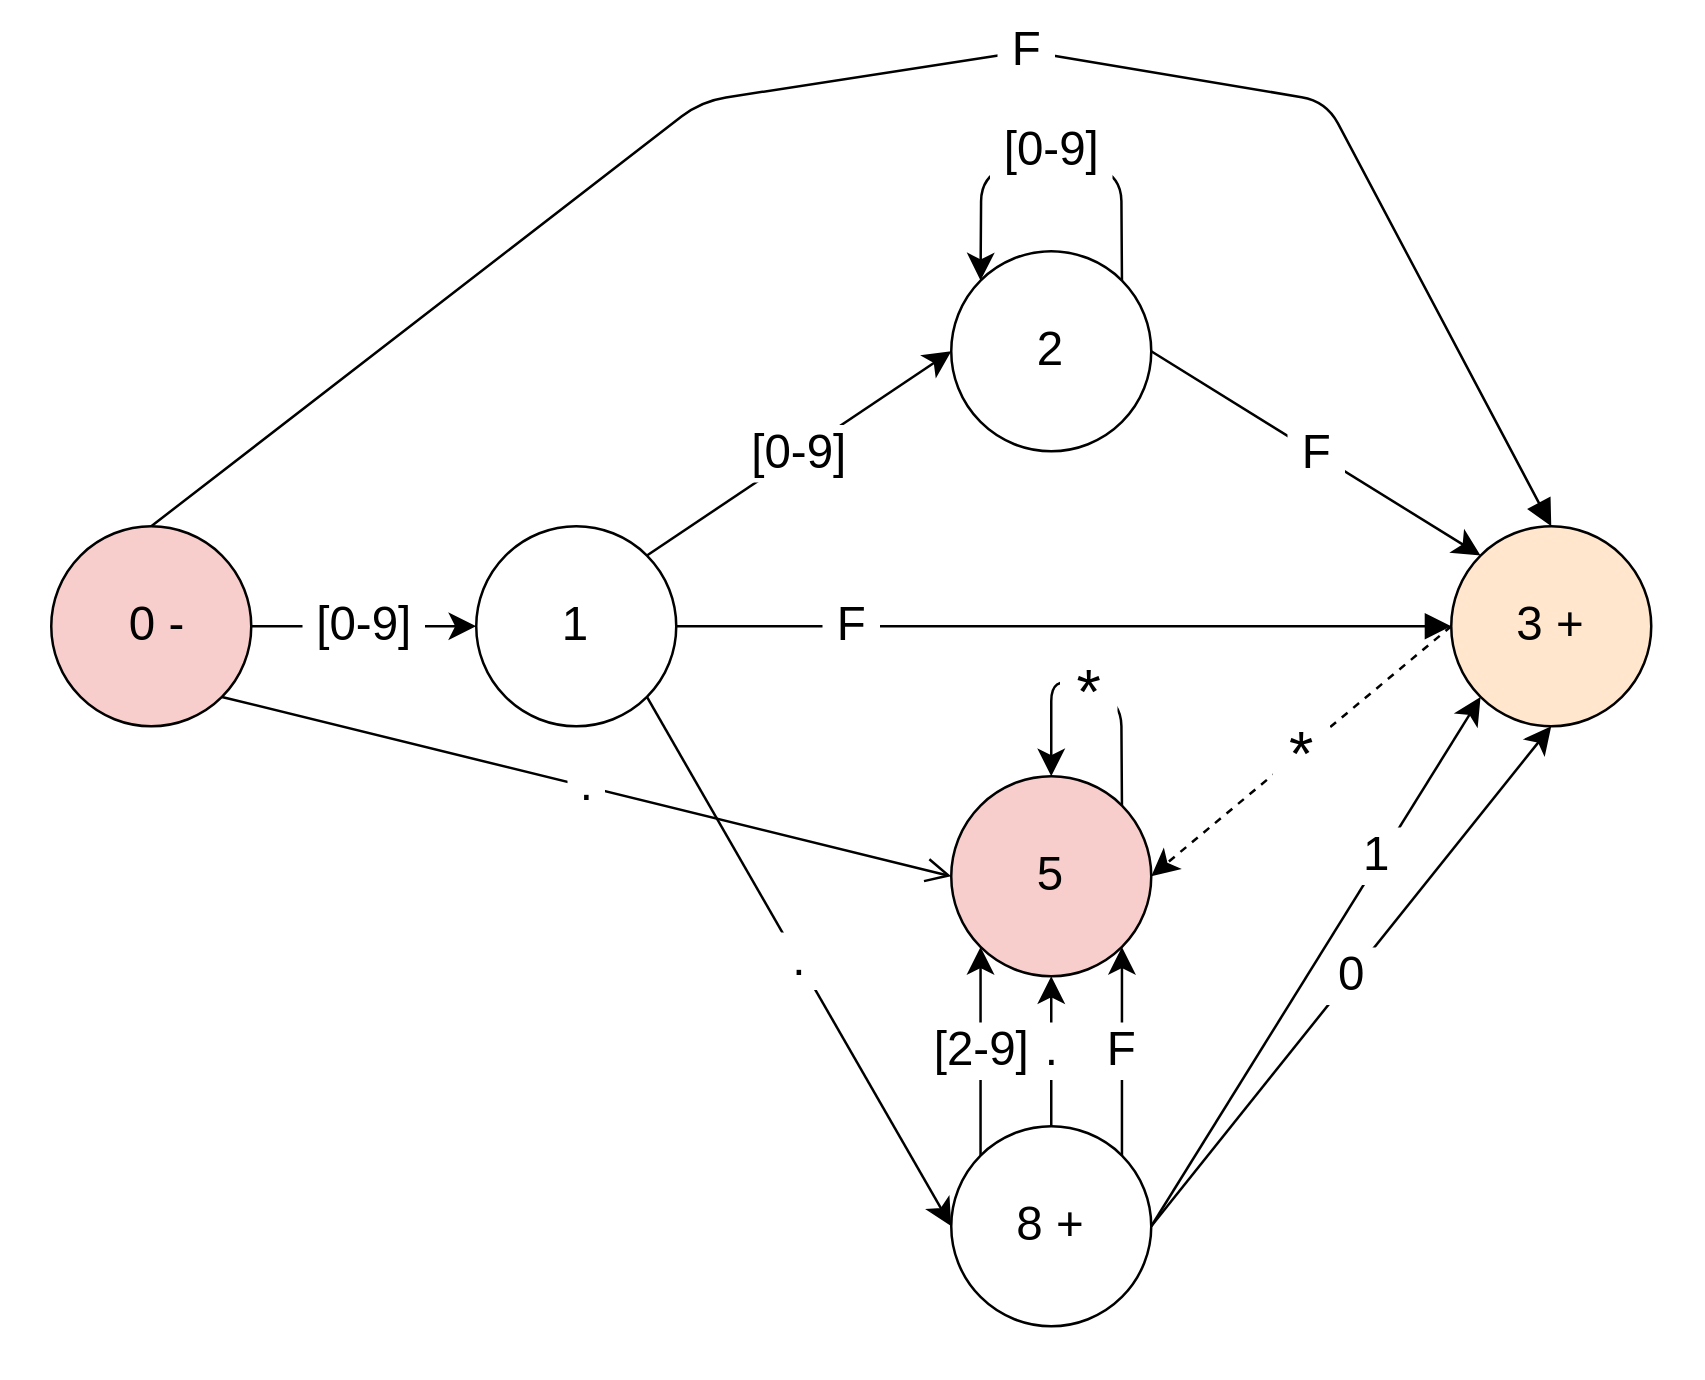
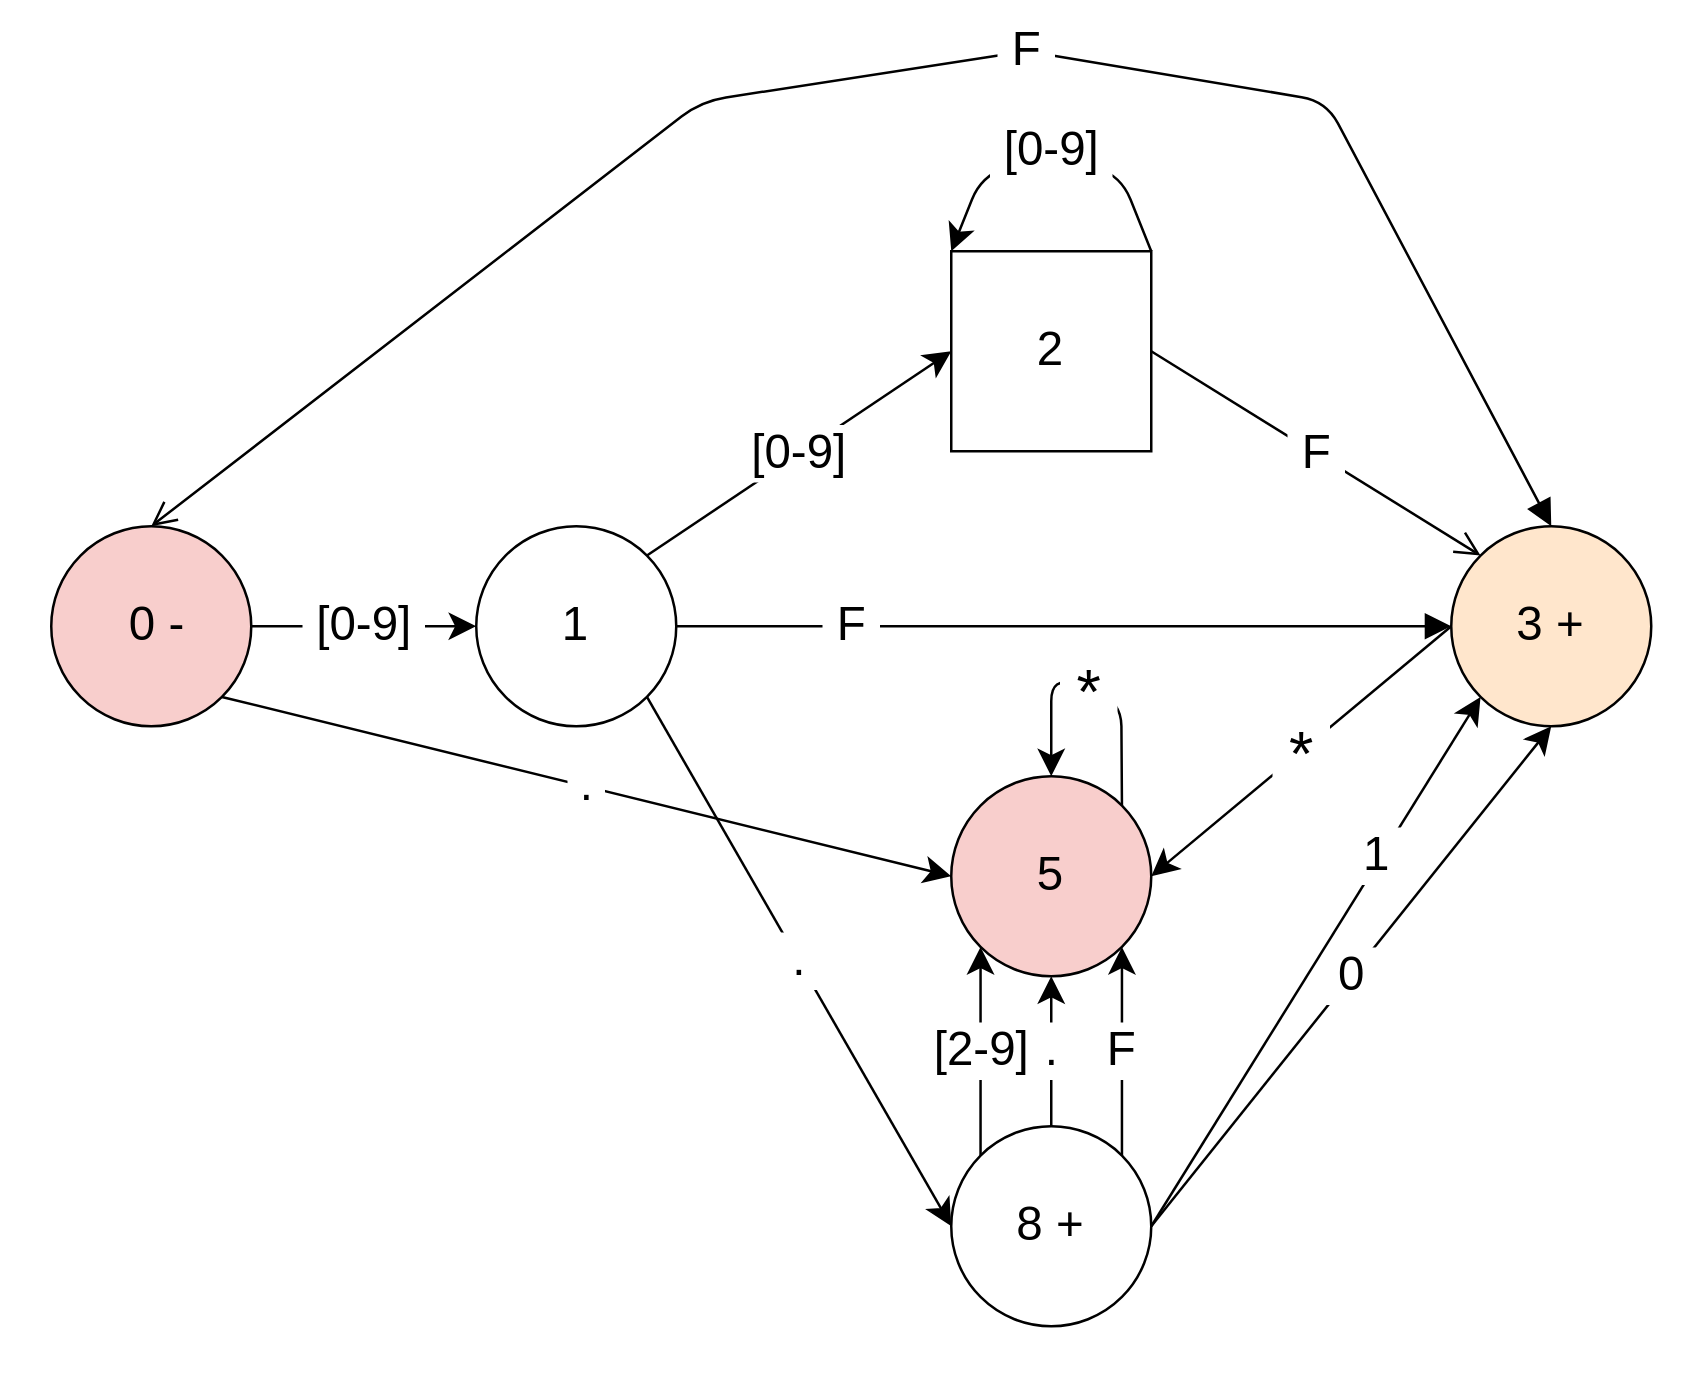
(1051, 351) -> (1051, 351)
(156, 523) -> (159, 520)
(1461, 544) -> (1466, 547)
(1388, 679) -> (1388, 679)
(936, 873) -> (930, 871)
